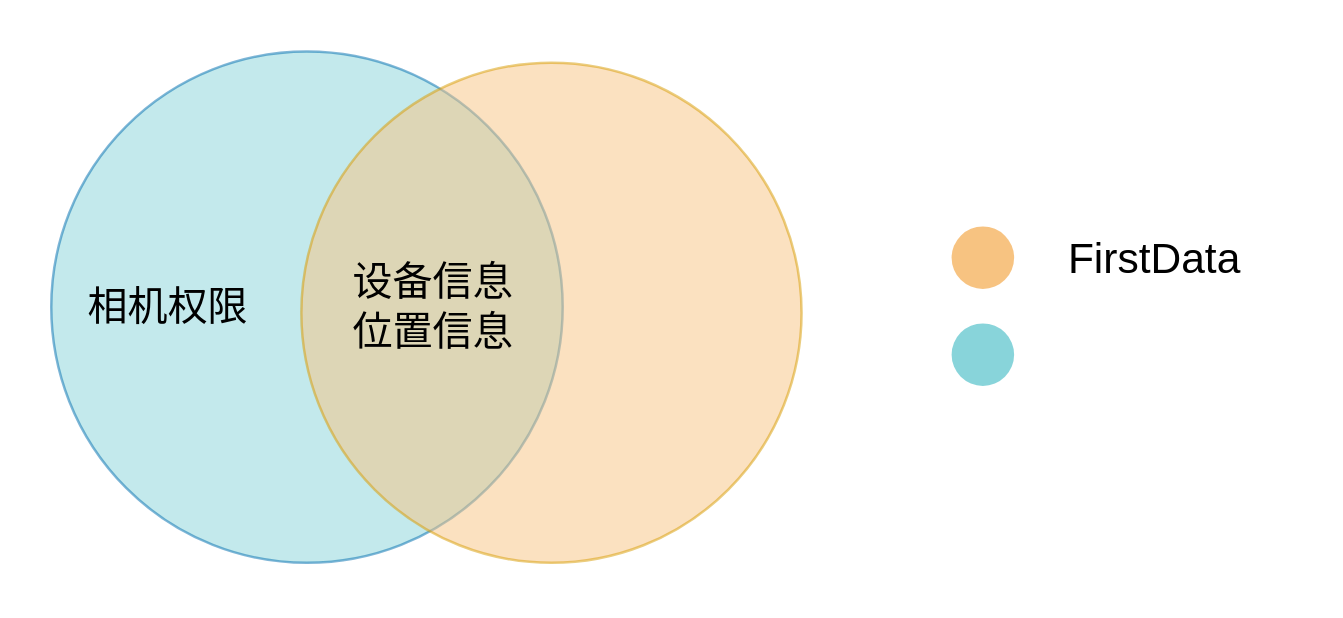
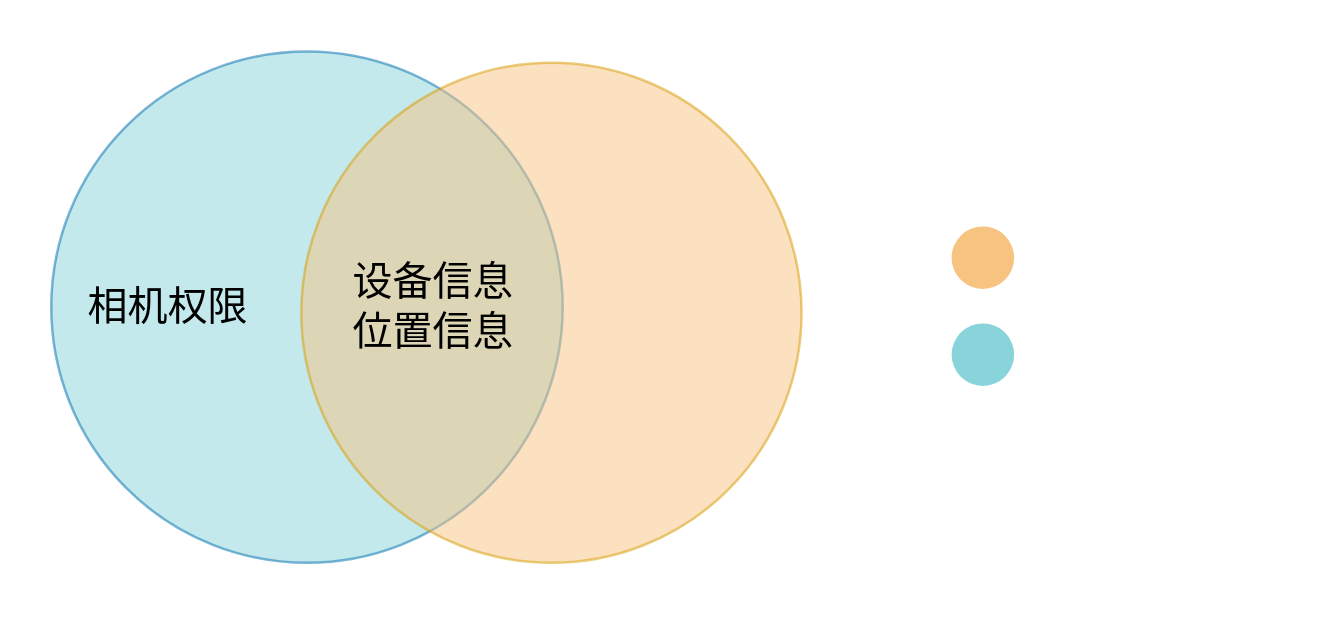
(1176, 264) -> none
